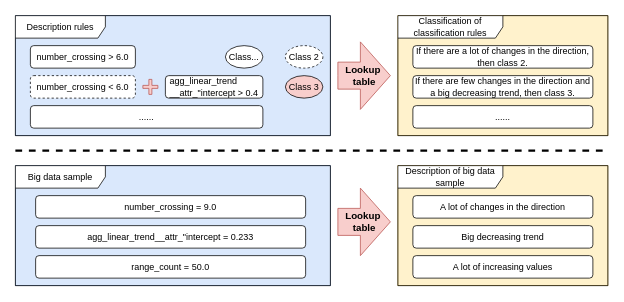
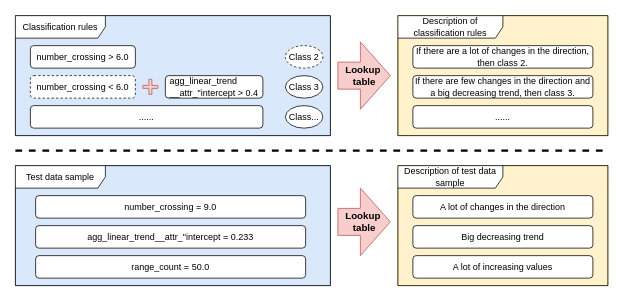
(60, 27) -> (60, 27)
(450, 27) -> (450, 27)
(244, 57) -> (304, 117)
(304, 87) -> (304, 87)
(60, 177) -> (60, 177)
(450, 177) -> (450, 177)
